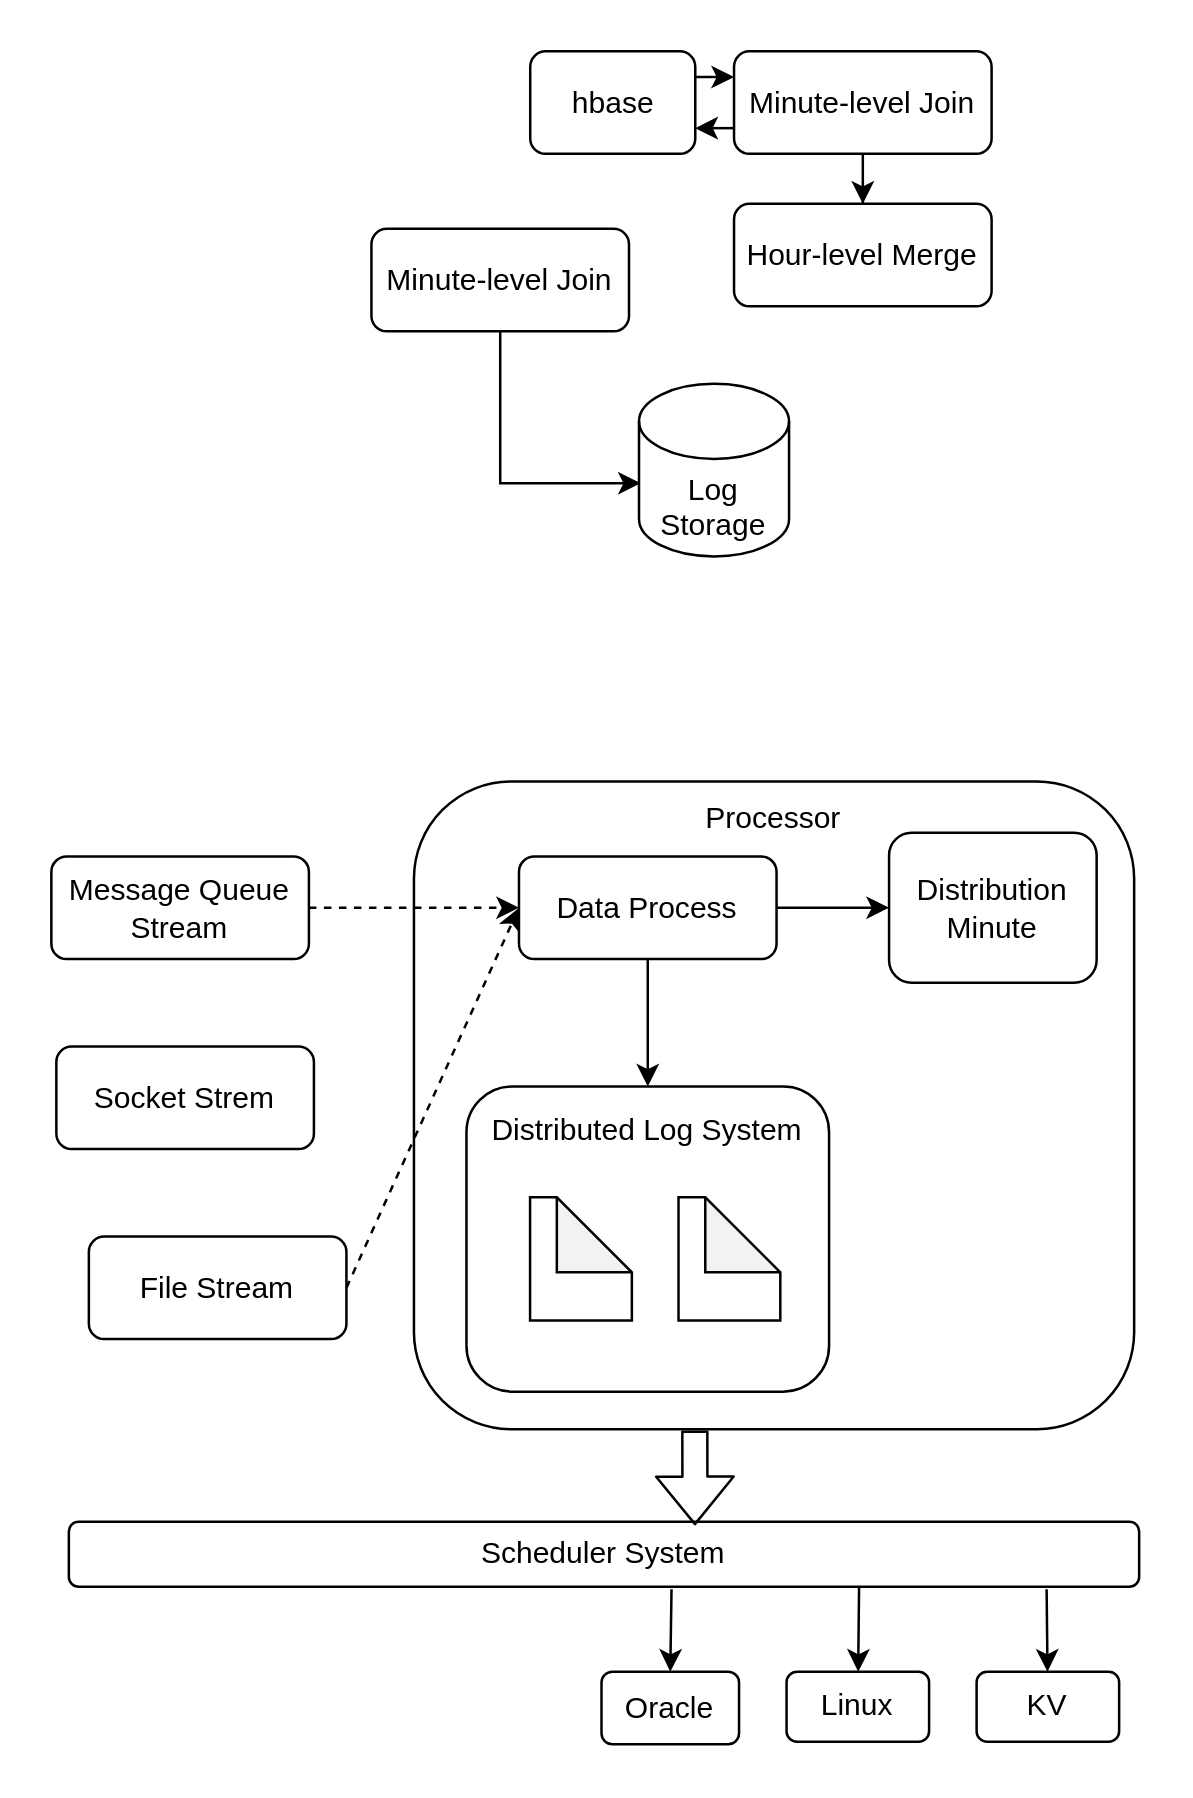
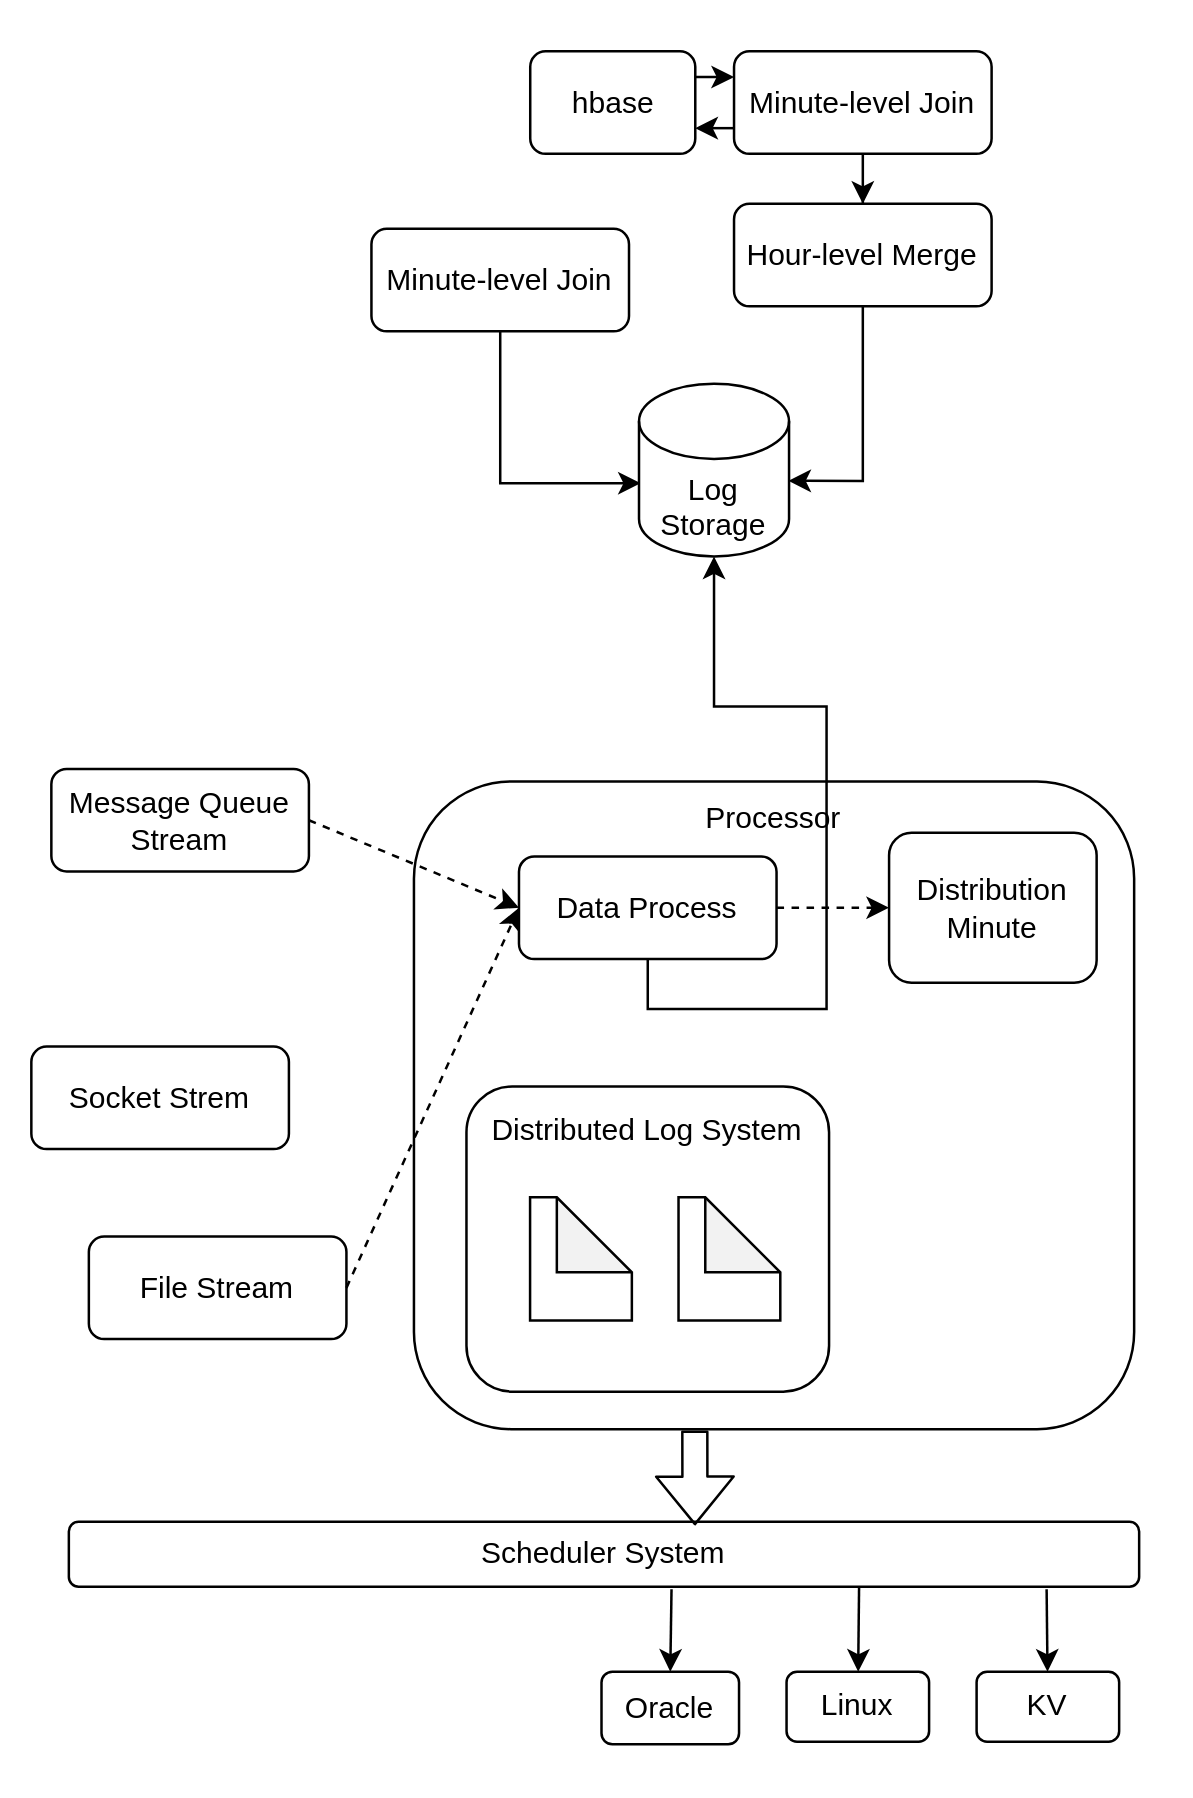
none -> (863, 423)
(180, 908) -> (180, 820)
(801, 908) -> (801, 908)
(648, 1038) -> (801, 706)
(185, 1098) -> (160, 1098)
